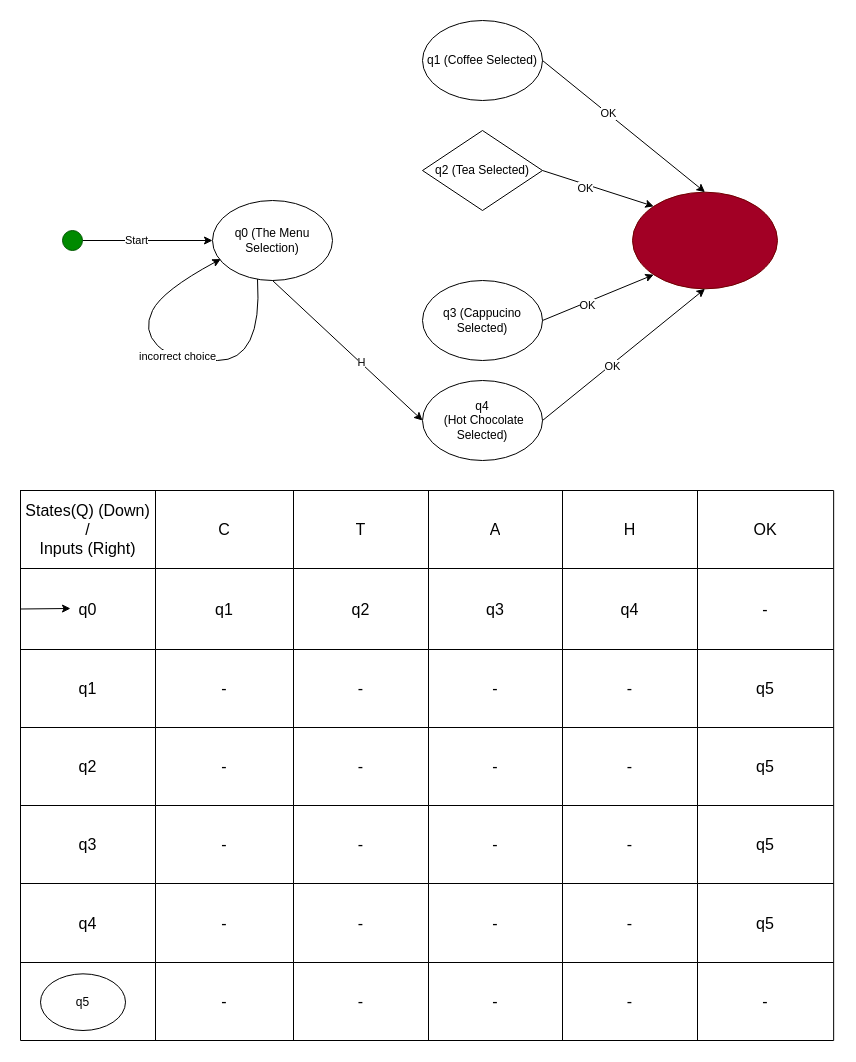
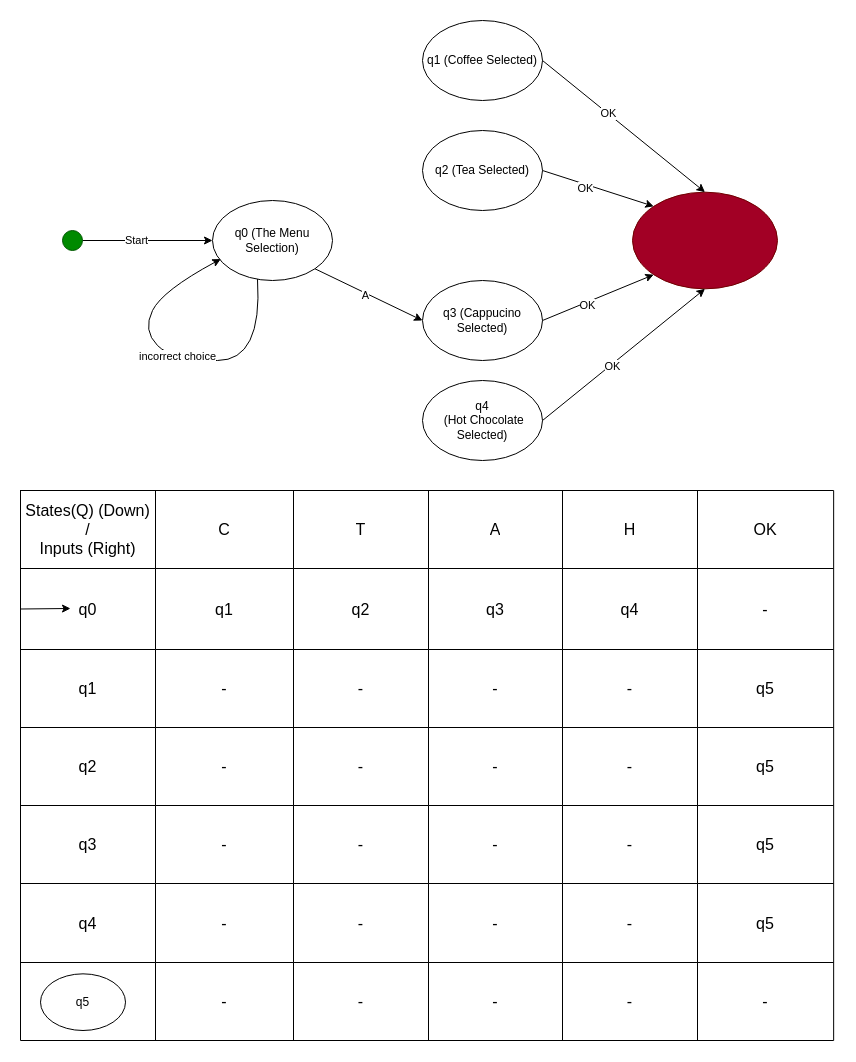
(483, 171) -> (483, 171)
none -> (366, 293)
(345, 348) -> none
